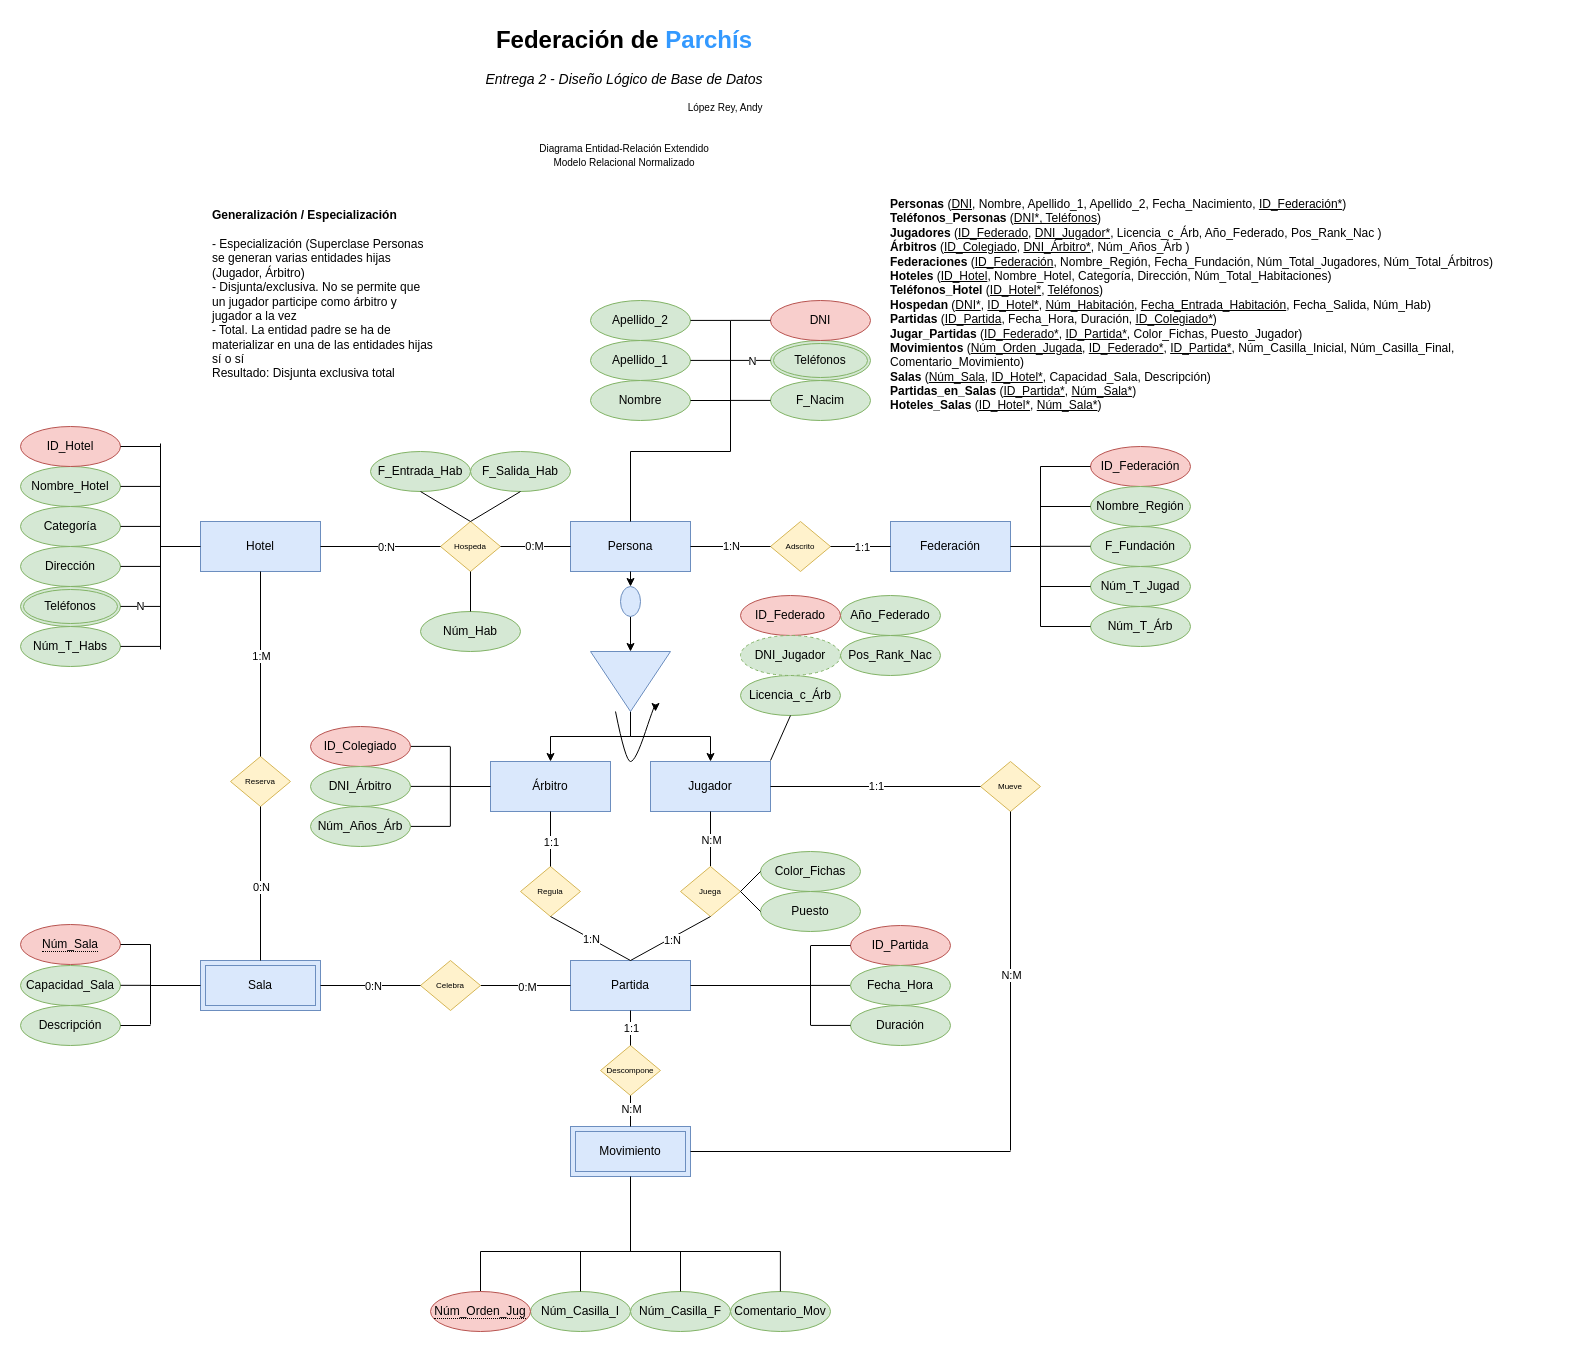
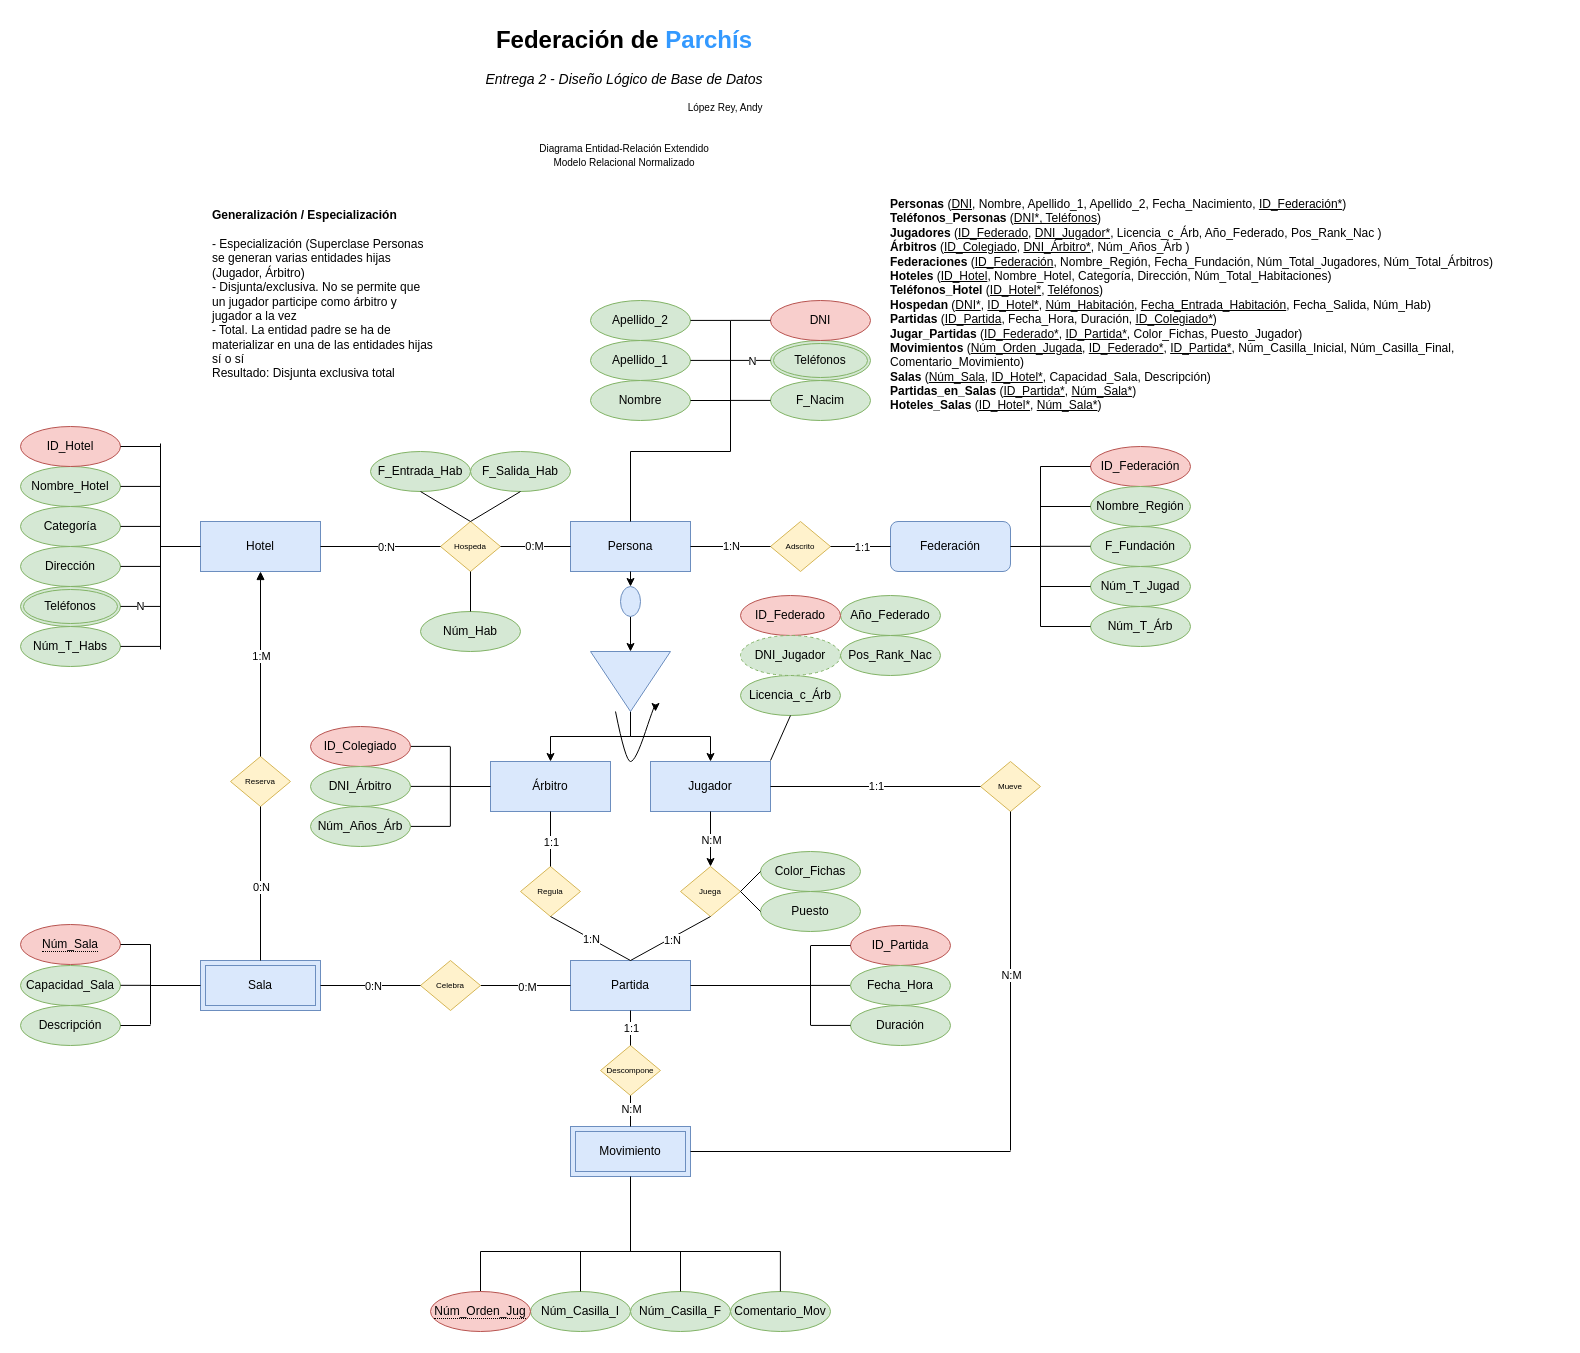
(951, 547) -> (951, 547)
(261, 577) -> (261, 581)
(711, 861) -> (711, 858)
